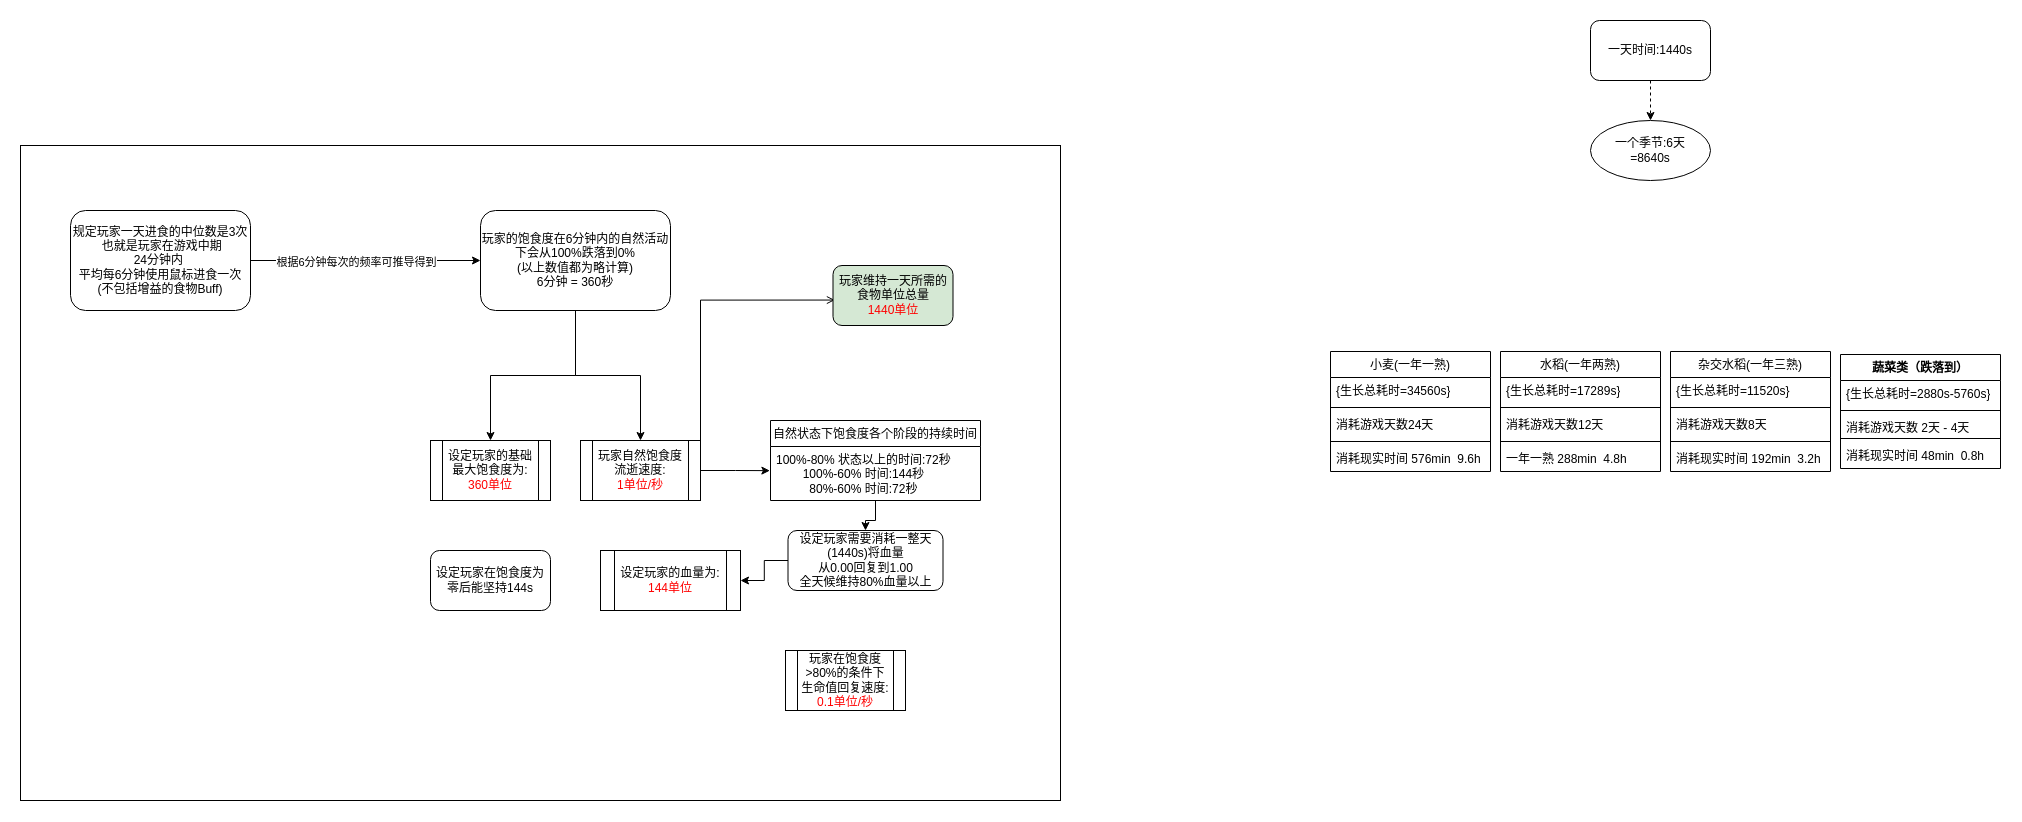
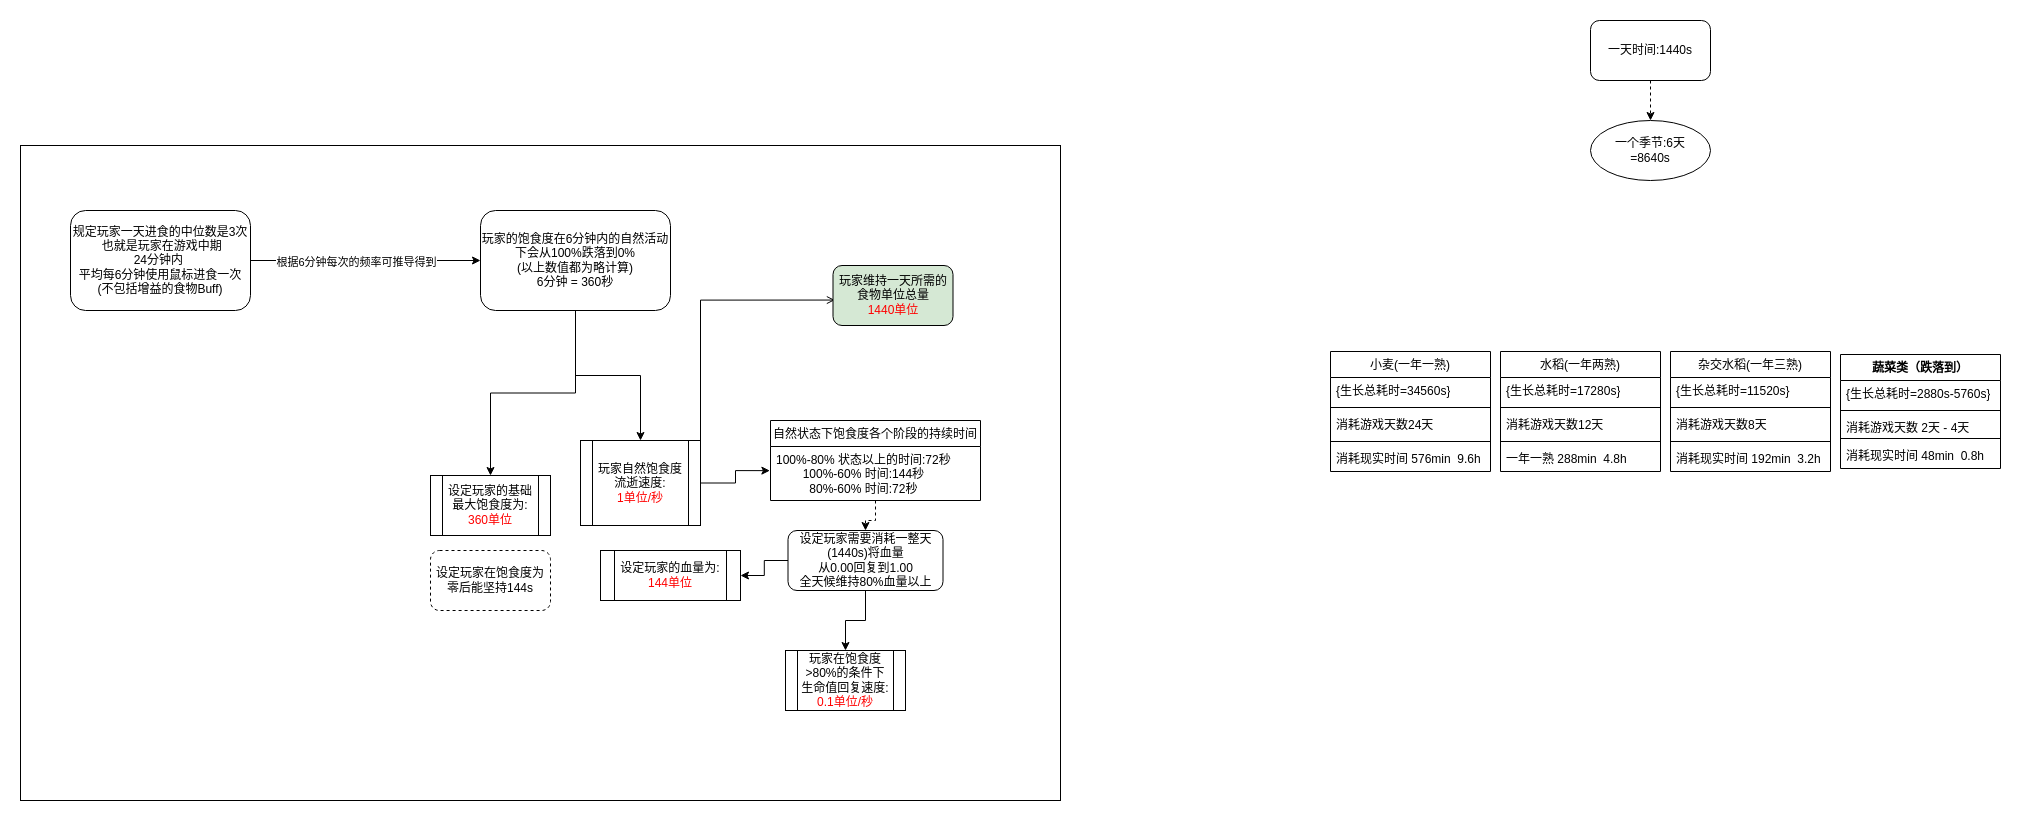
(1567, 392) -> (1567, 392)
(491, 471) -> (491, 506)
(641, 471) -> (641, 483)
(876, 517) -> (876, 517)
(491, 581) -> (491, 581)
(671, 581) -> (671, 576)
none -> (860, 621)
